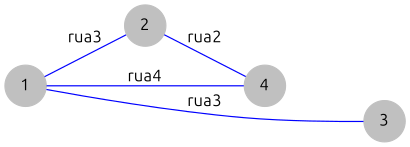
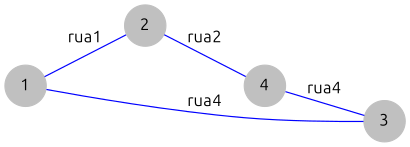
(85, 38) -> (85, 38)
(145, 86) -> (325, 104)
(205, 102) -> (205, 102)
